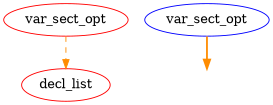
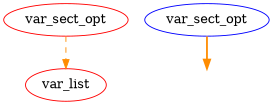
(66, 85) -> (66, 85)
